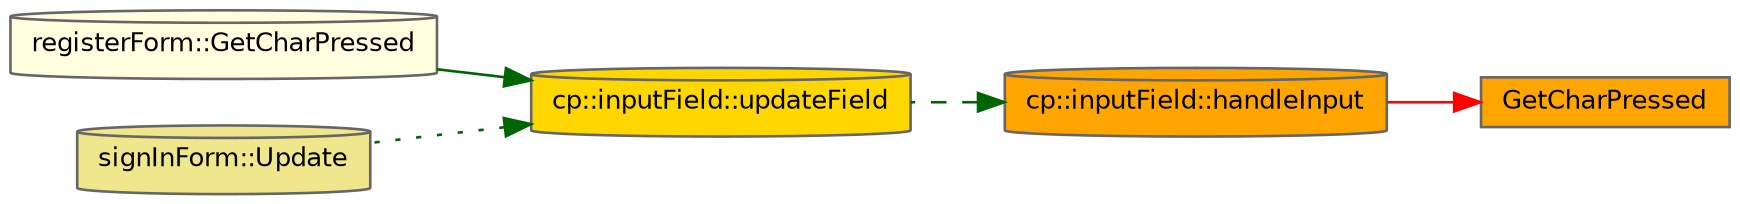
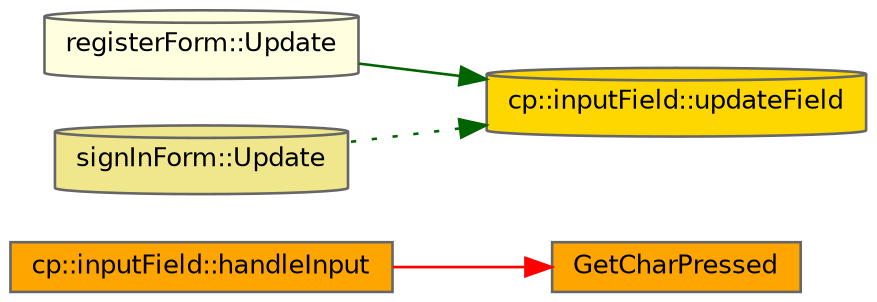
(224, 45) -> (201, 45)
(944, 102) -> none
(1196, 102) -> (201, 267)
